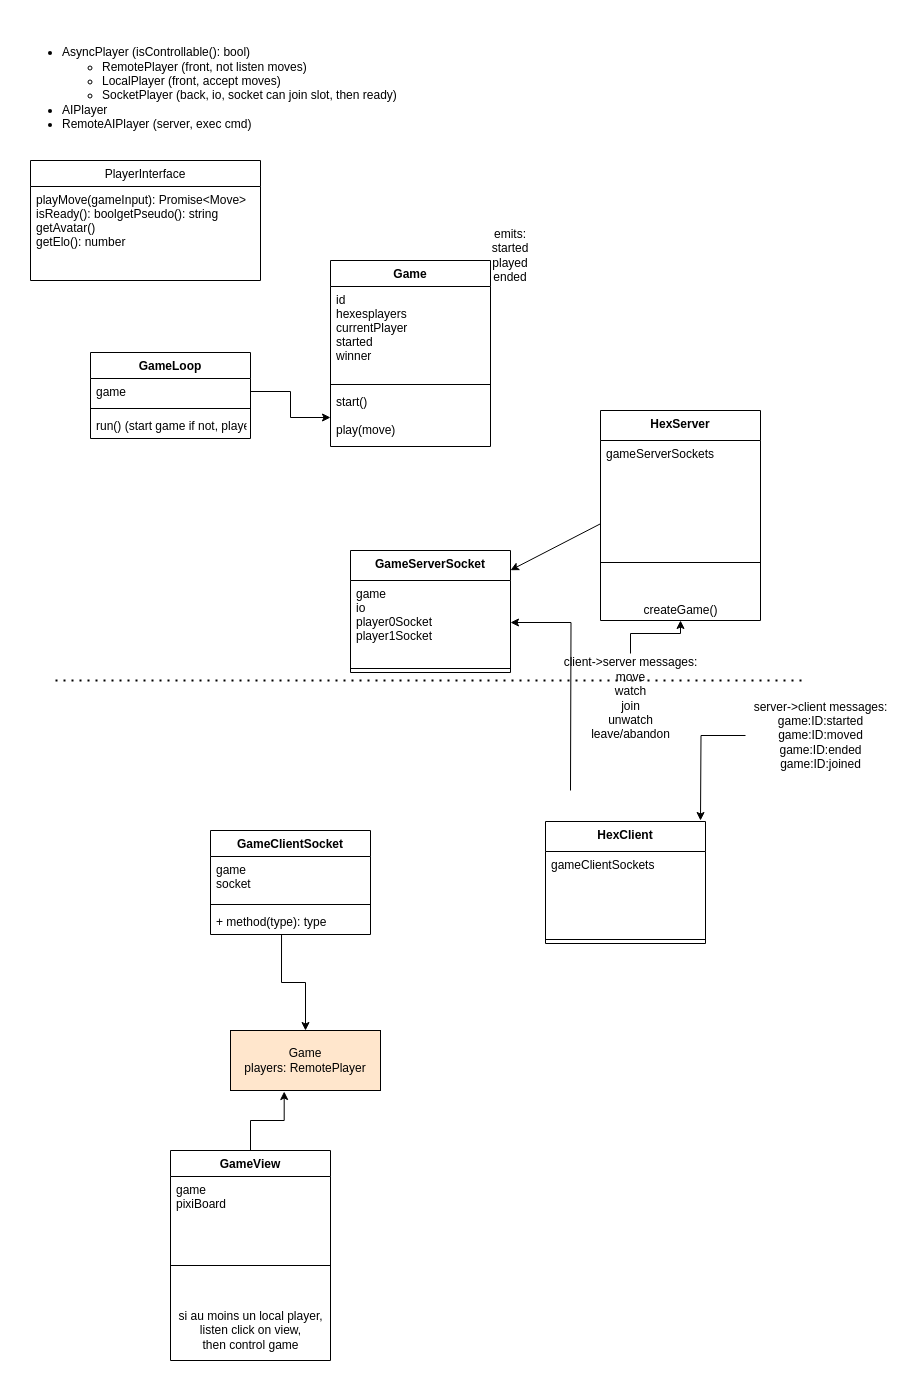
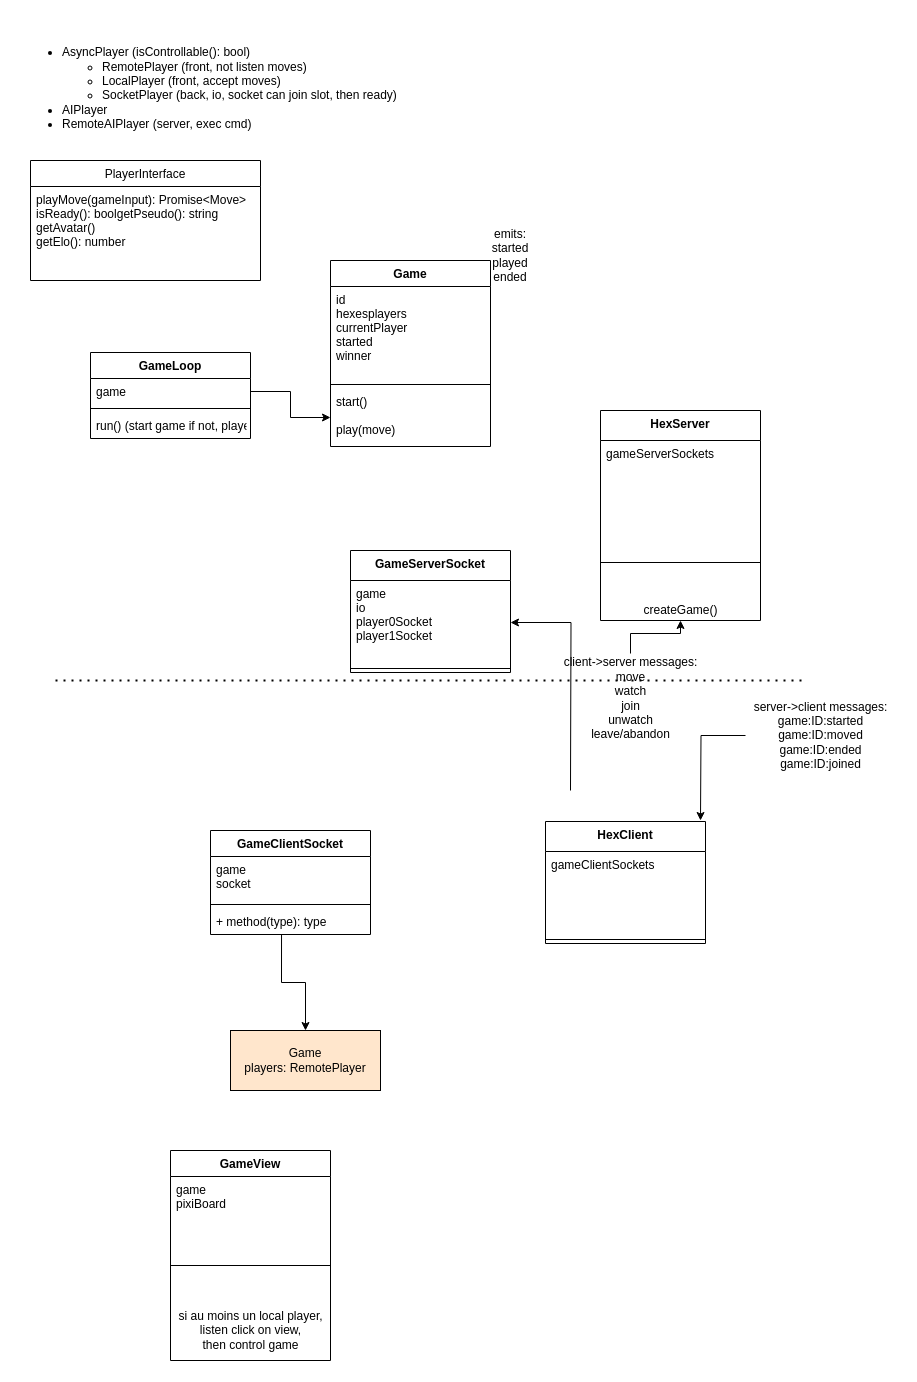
(557, 546) -> none
(263, 1121) -> none
